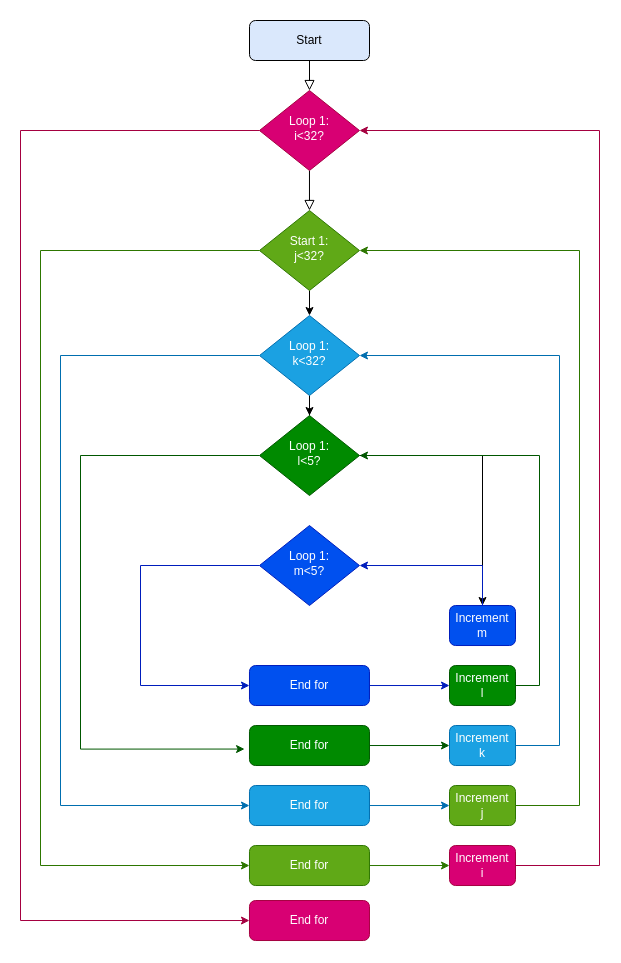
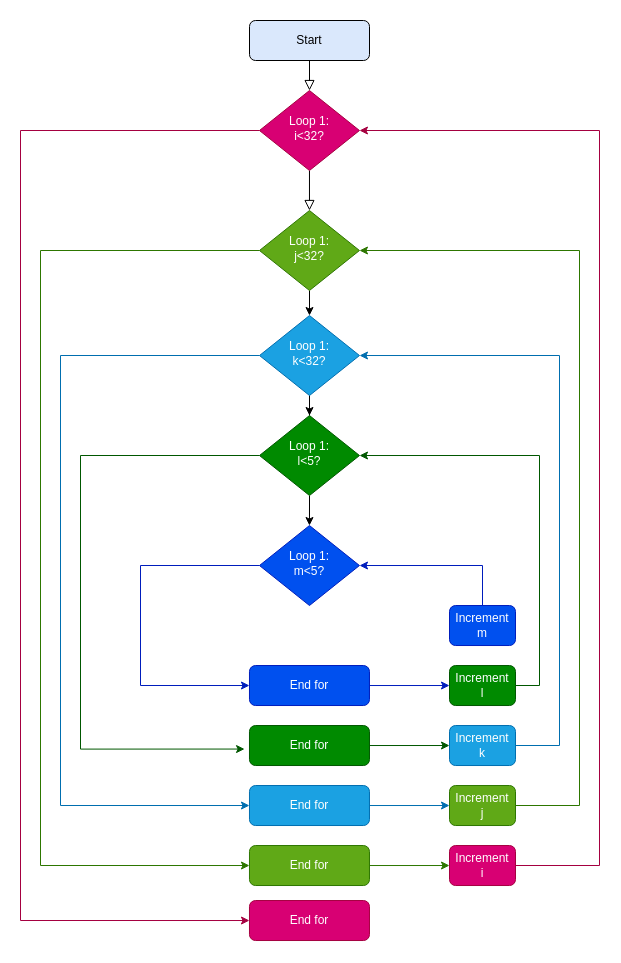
(310, 249) -> (310, 249)
(483, 510) -> (310, 514)
